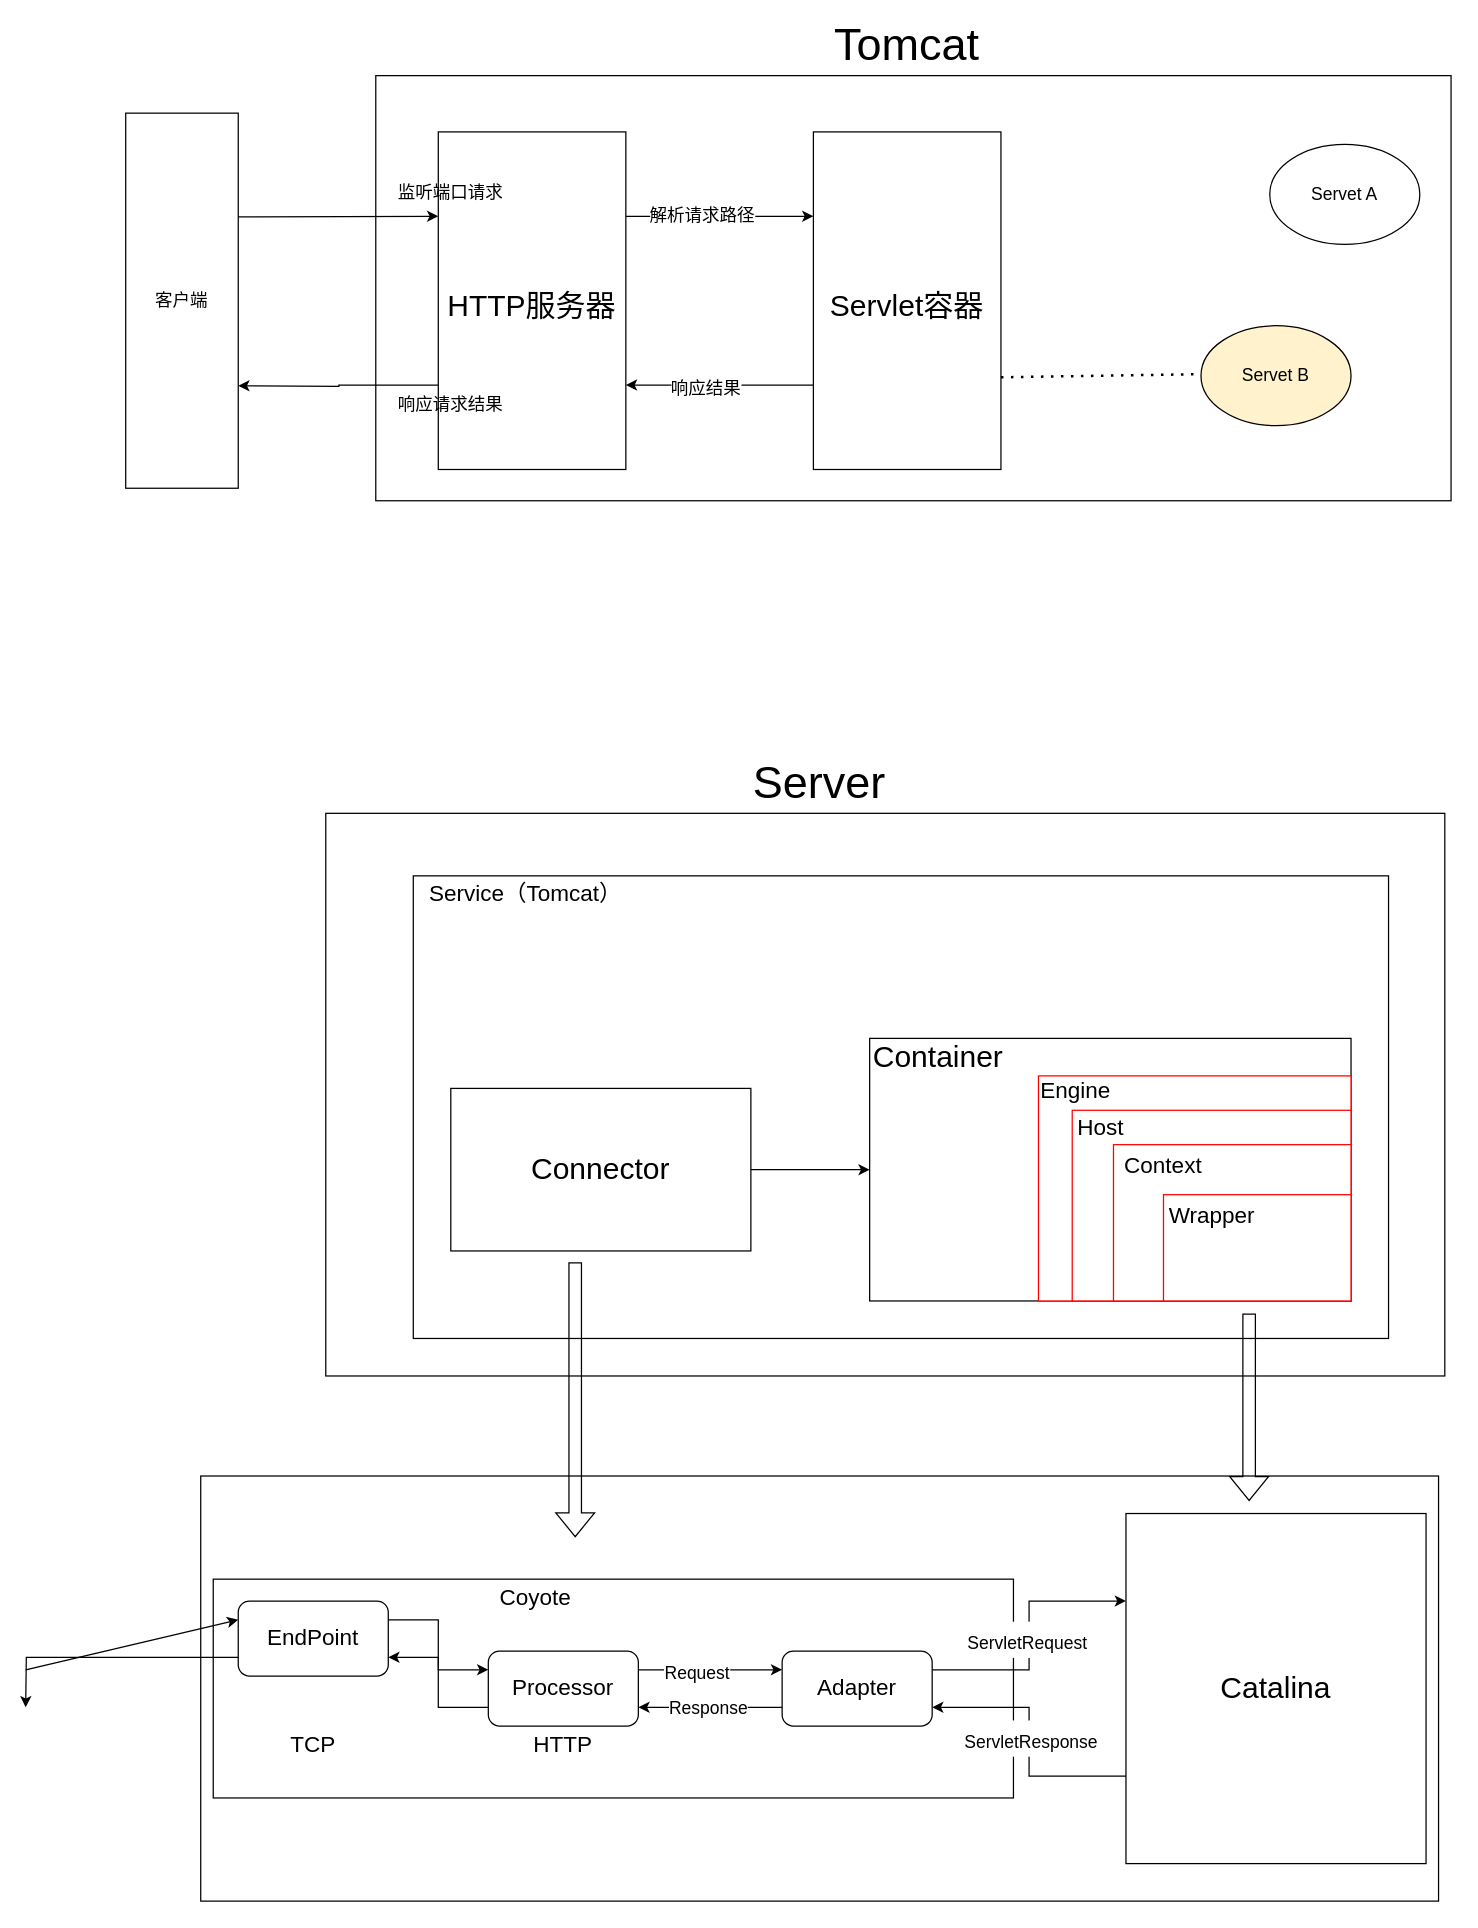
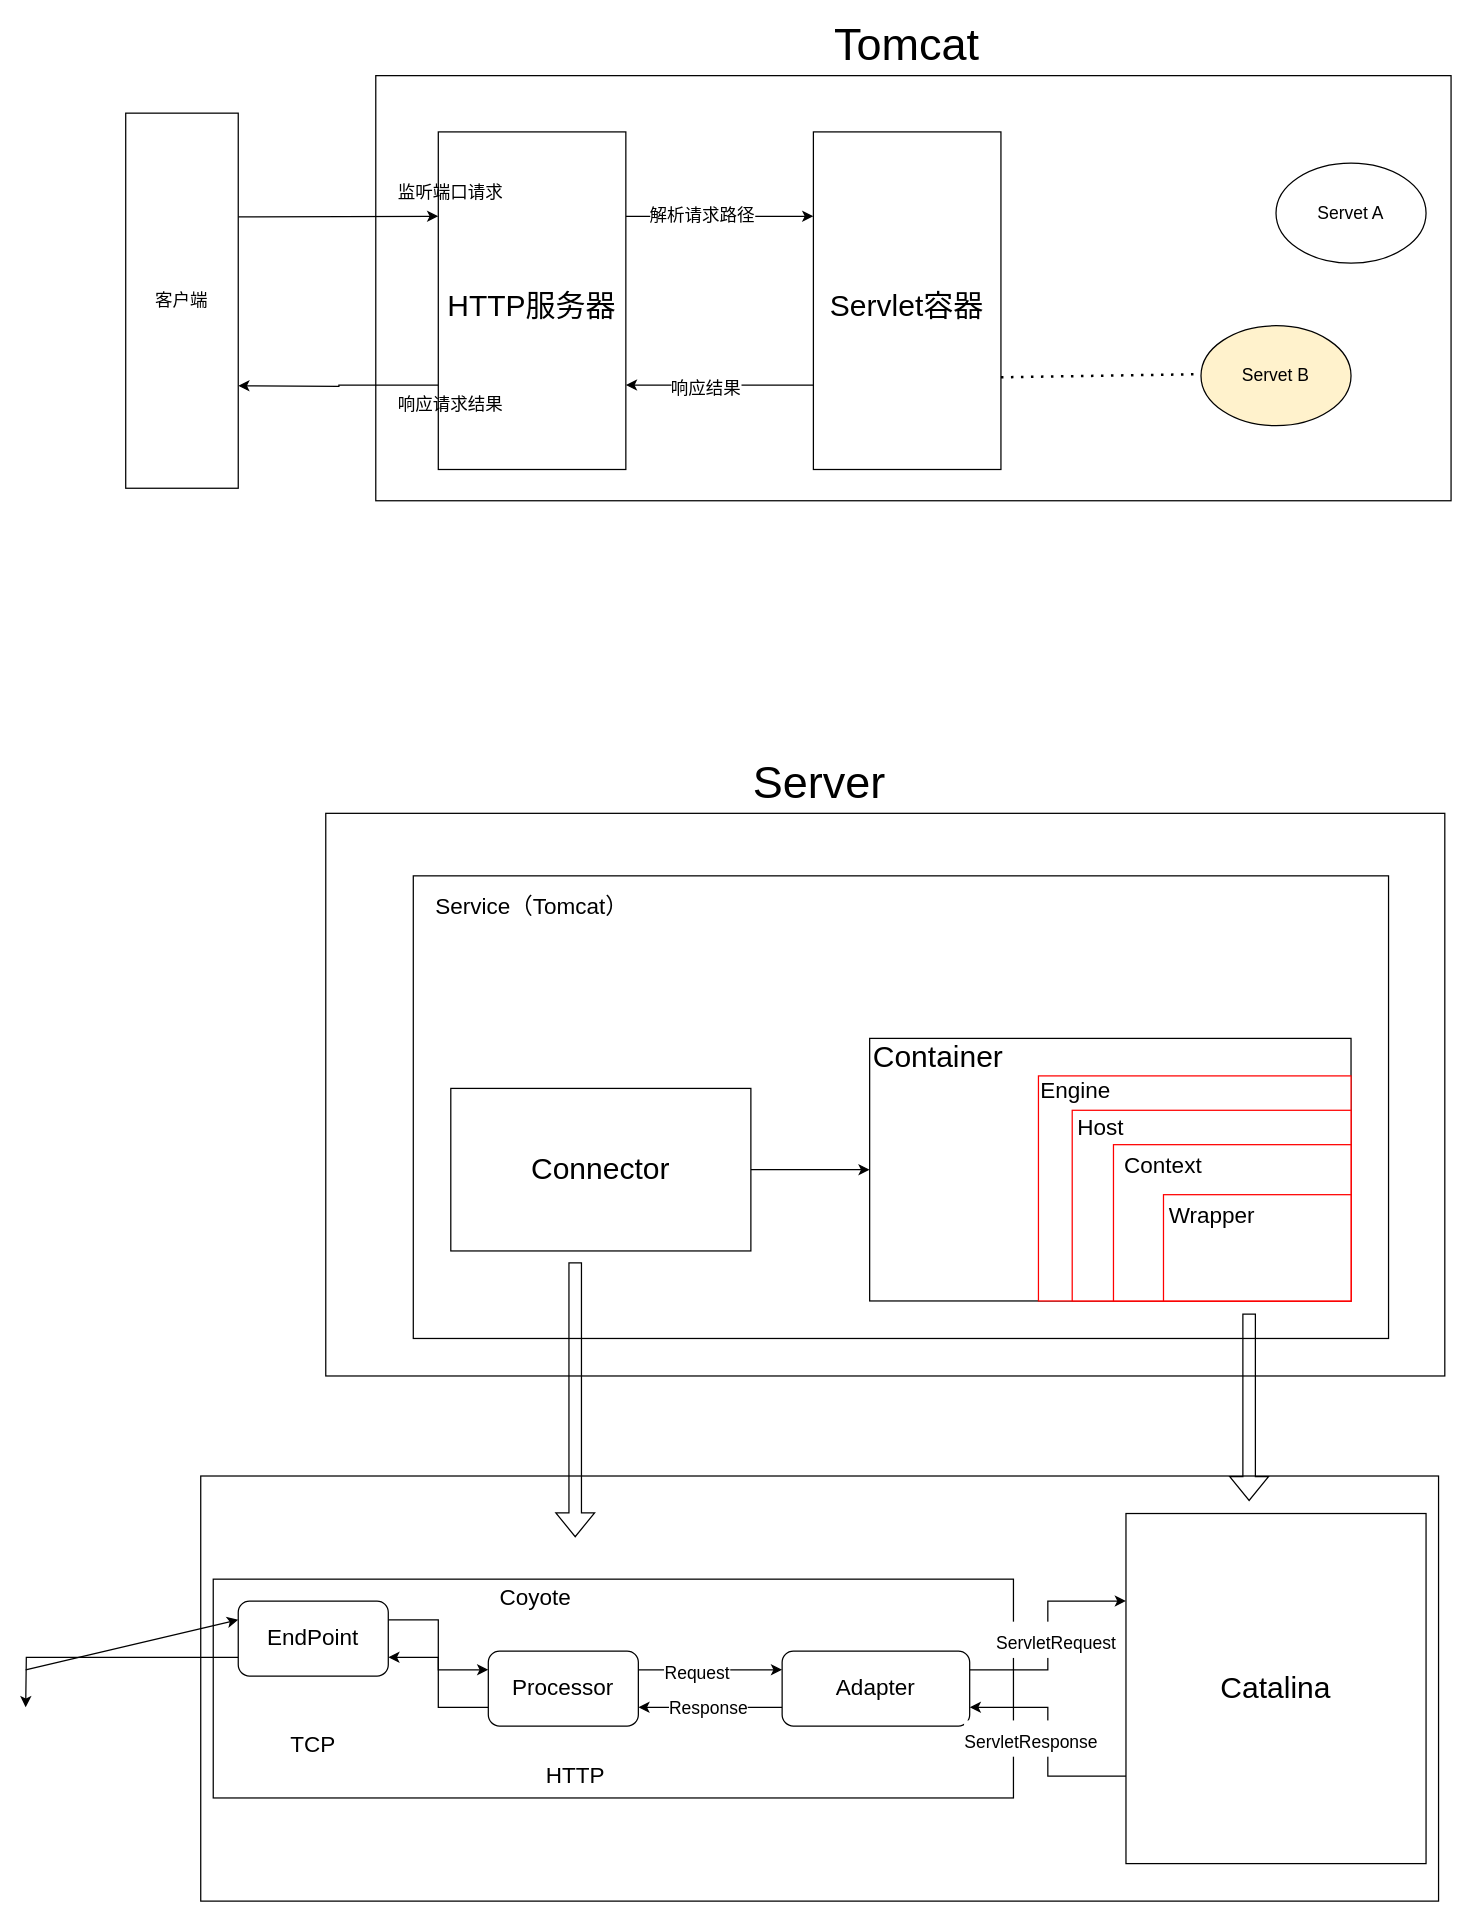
(1344, 194) -> (1351, 213)
(526, 894) -> (532, 907)
(857, 1688) -> (876, 1688)
(563, 1744) -> (576, 1776)
